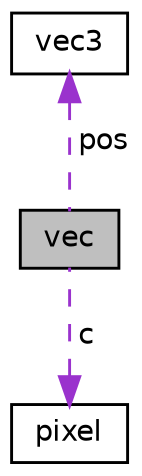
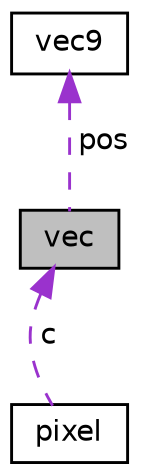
(70, 44) -> (70, 44)
(70, 322) -> (31, 351)
